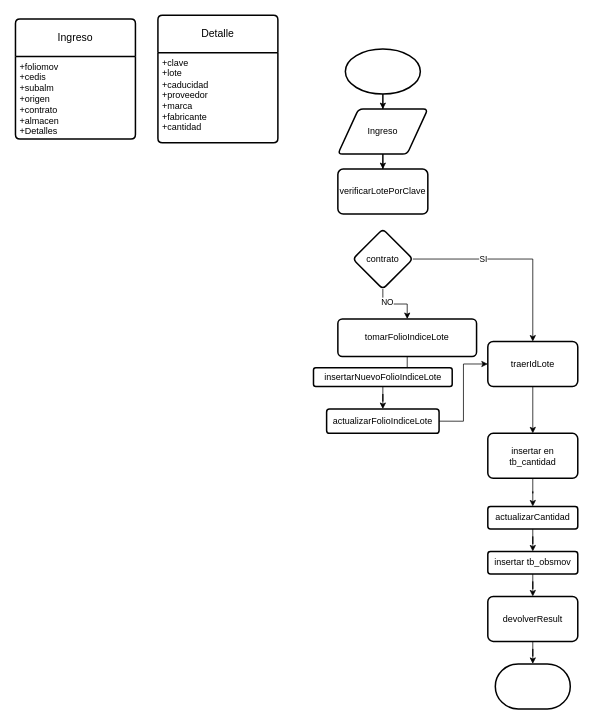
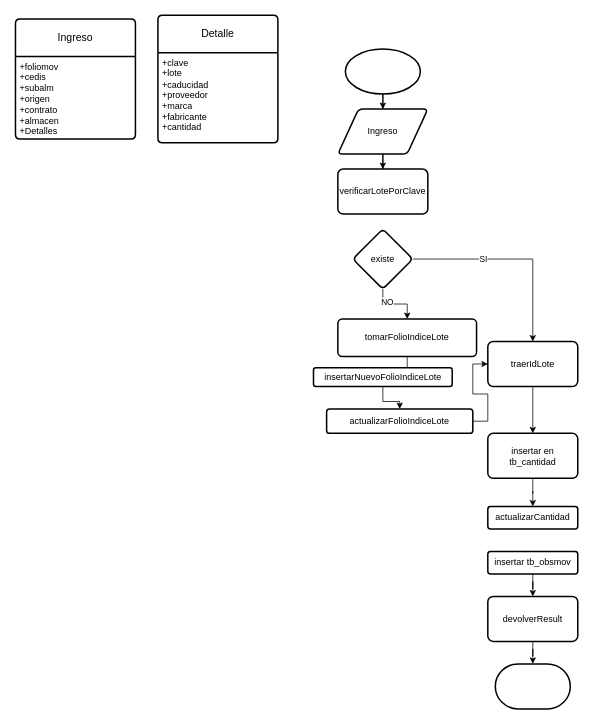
(383, 259) -> (383, 259)
(383, 421) -> (400, 421)
(533, 543) -> none
